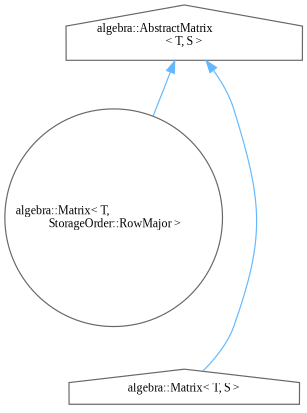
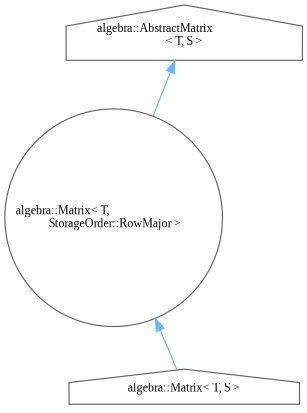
(256, 223) -> (169, 350)
